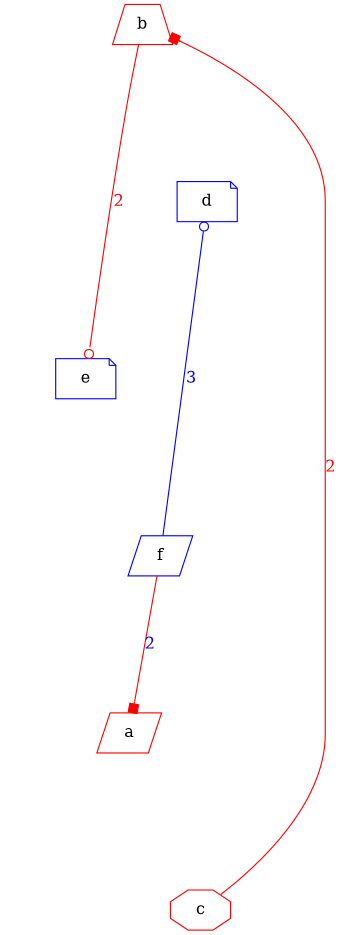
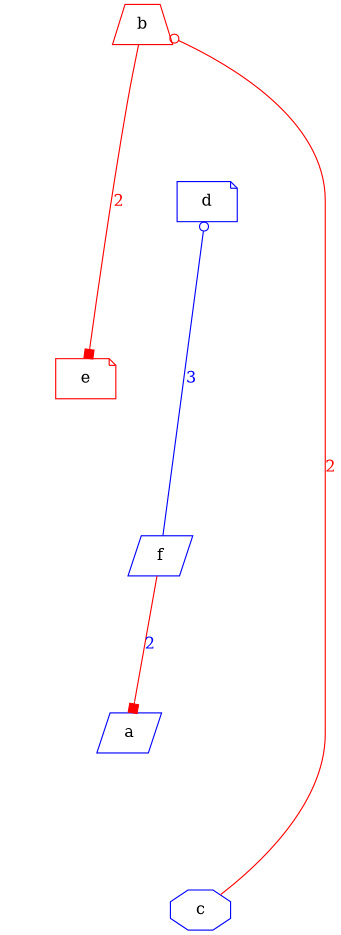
(112, 196) -> (112, 196)
(86, 379) -> (86, 379)
(325, 452) -> (325, 452)
(129, 733) -> (129, 733)
(200, 910) -> (200, 910)
